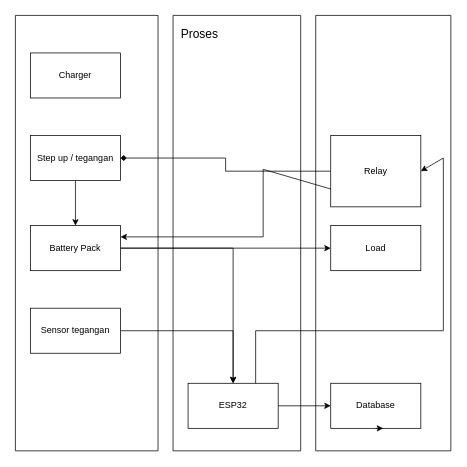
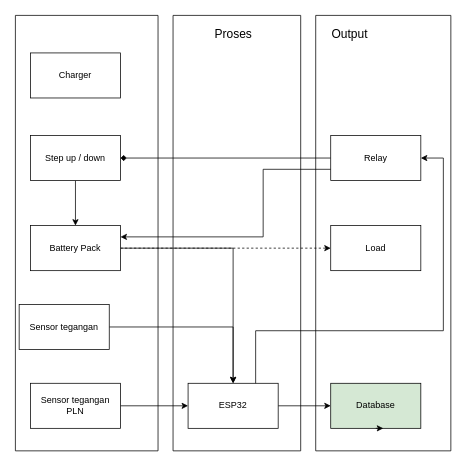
(199, 34) -> (233, 34)
none -> (349, 34)
(75, 158) -> (75, 158)
(375, 171) -> (375, 158)
(279, 248) -> (279, 248)
(75, 330) -> (64, 327)
none -> (75, 405)
none -> (152, 405)
(375, 405) -> (375, 405)
